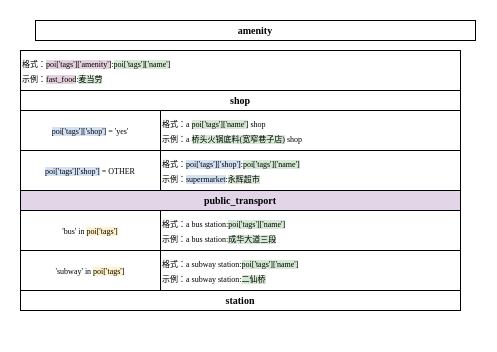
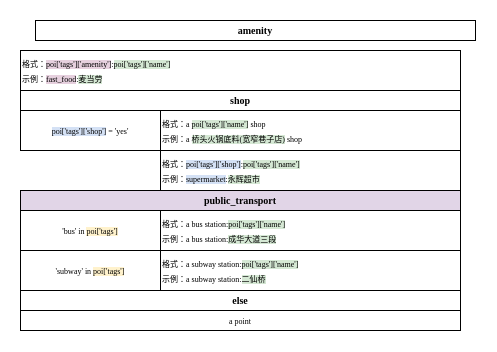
(91, 171) -> none
(241, 301) -> (241, 301)
none -> (241, 321)
